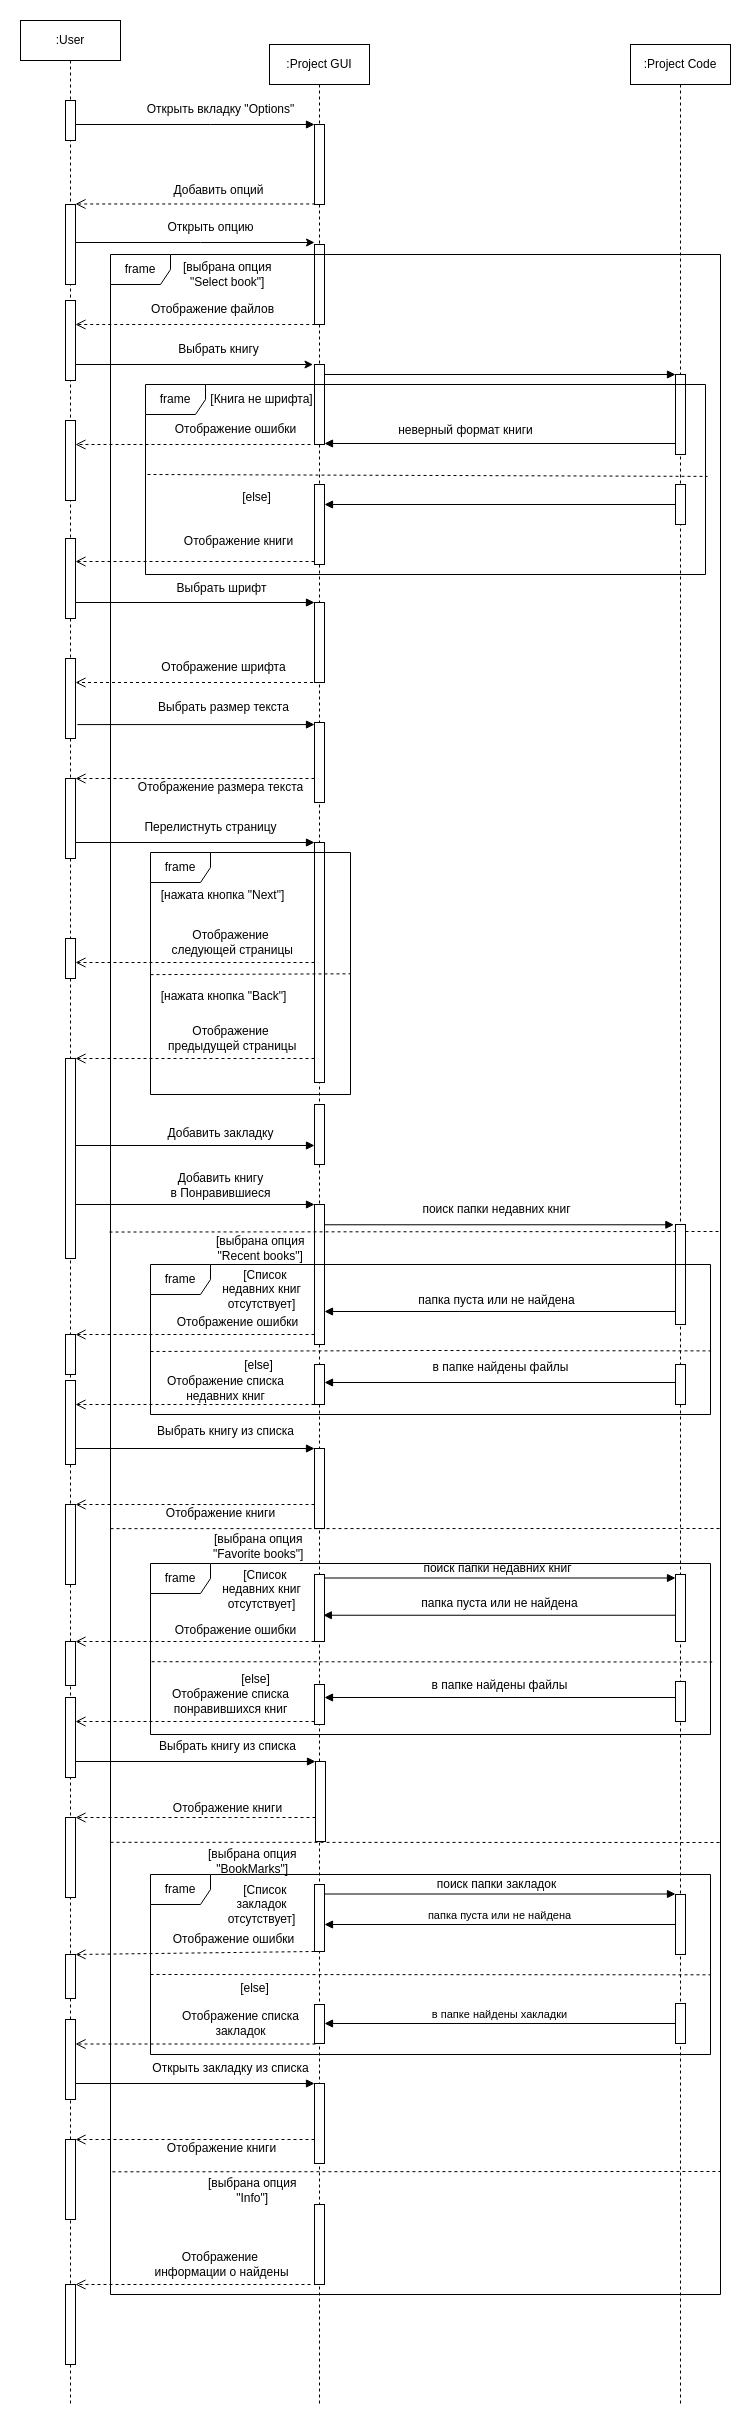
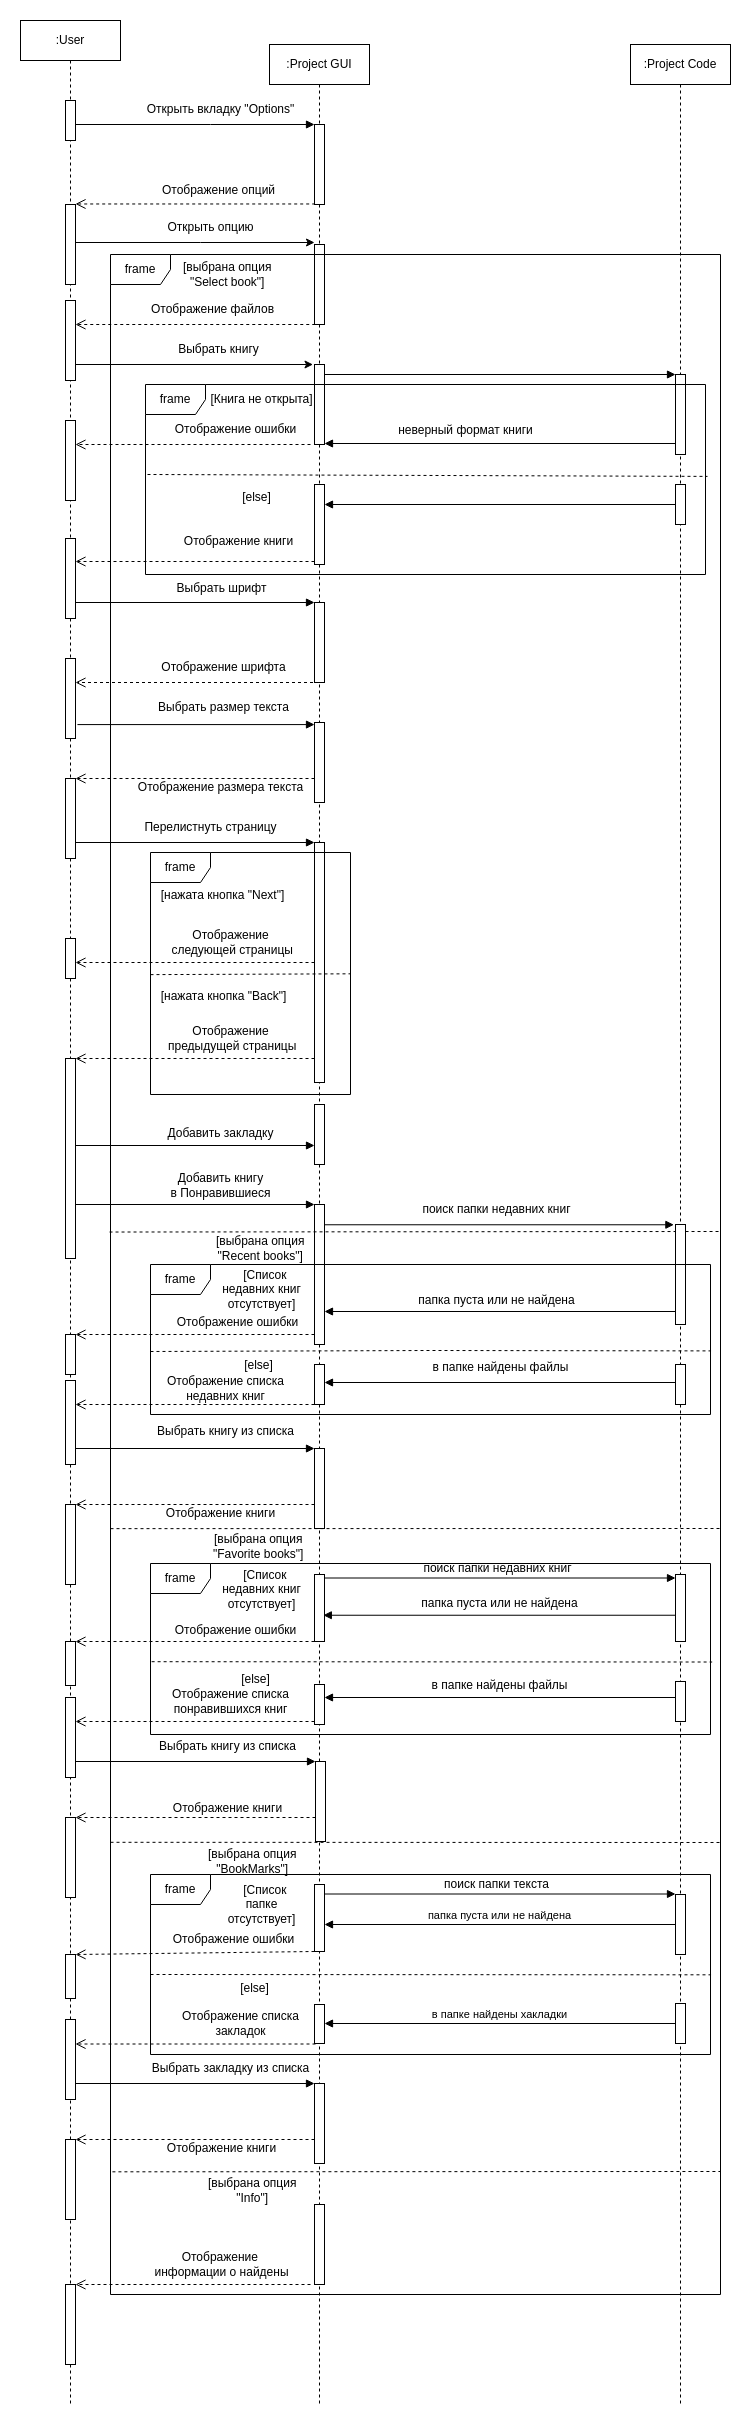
(219, 191) -> (219, 191)
(262, 400) -> (262, 400)
(497, 1885) -> (497, 1885)
(262, 1905) -> (262, 1905)
(231, 2069) -> (231, 2069)
